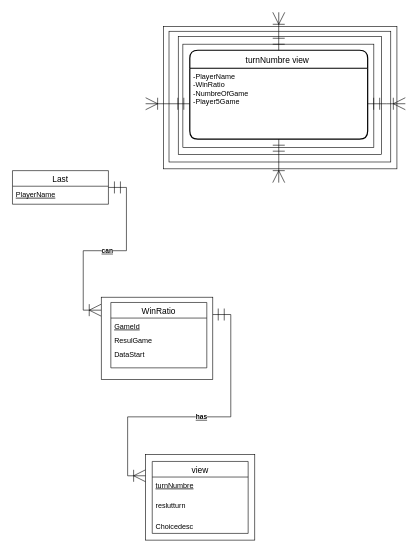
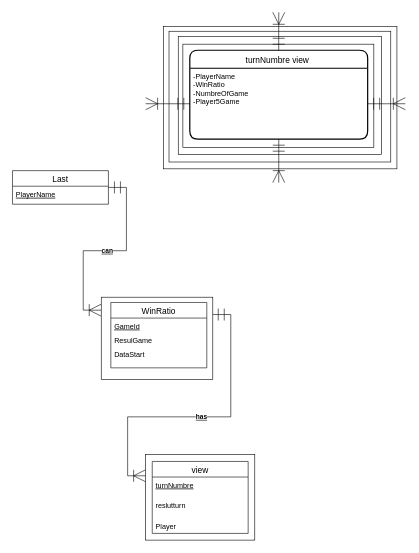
(175, 527) -> (167, 527)
